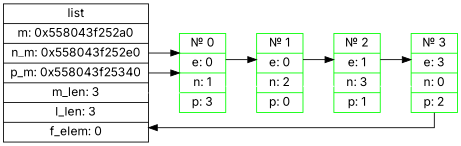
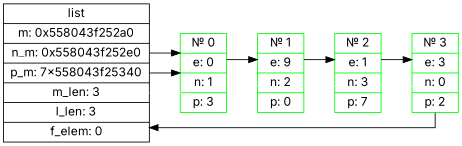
(280, 63) -> (281, 63)
(76, 73) -> (76, 73)
(357, 102) -> (358, 102)
